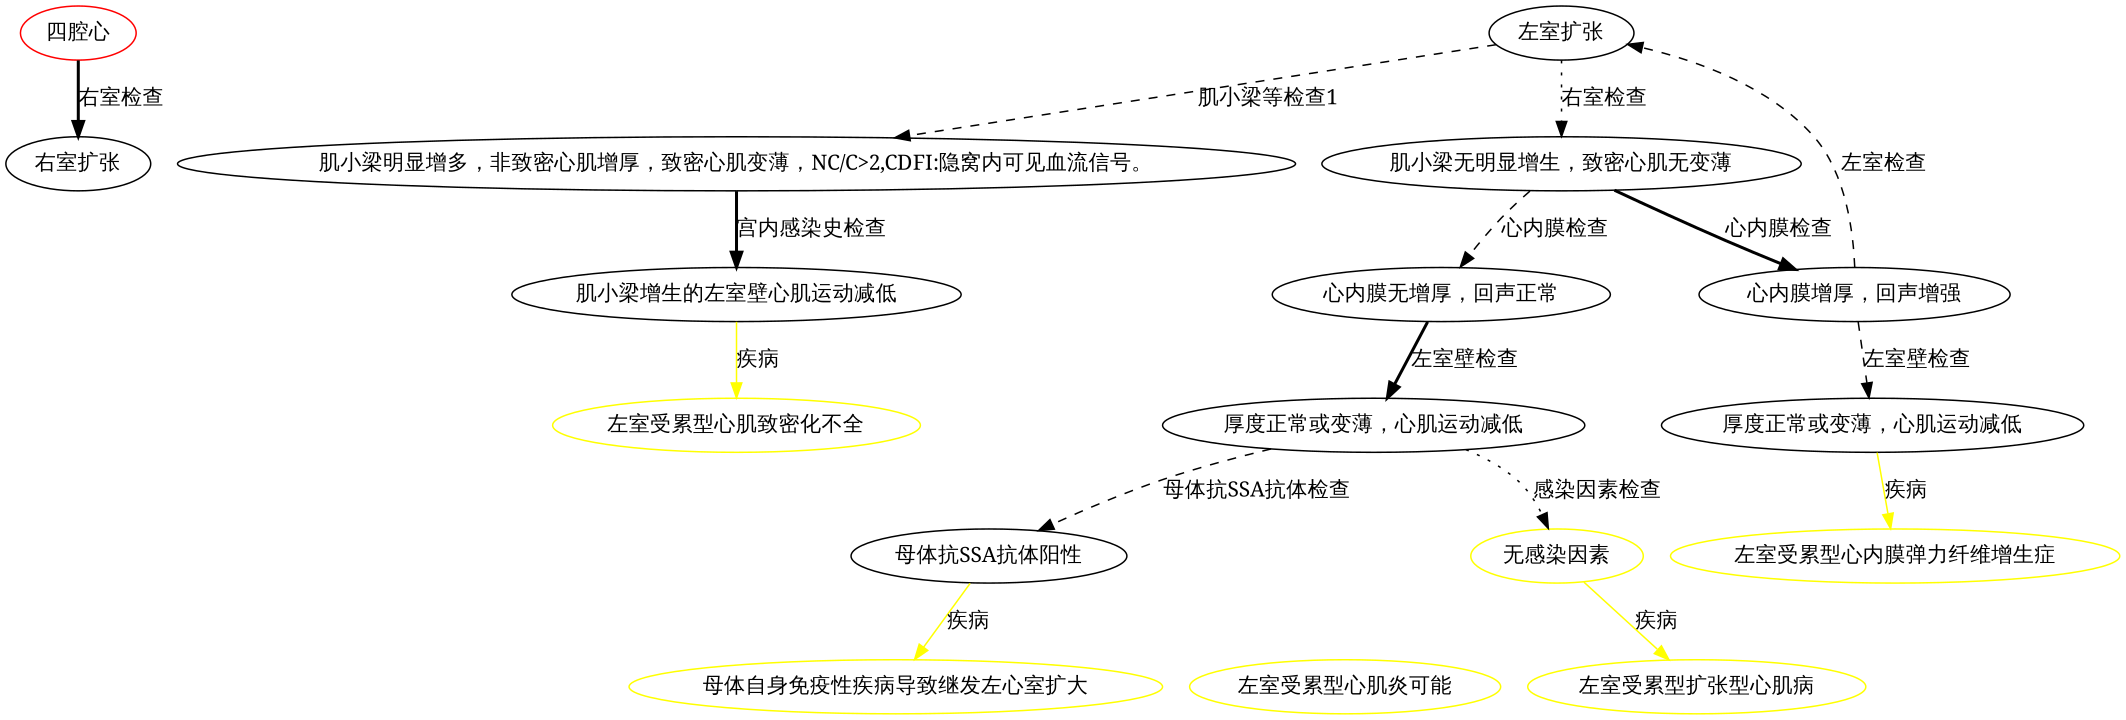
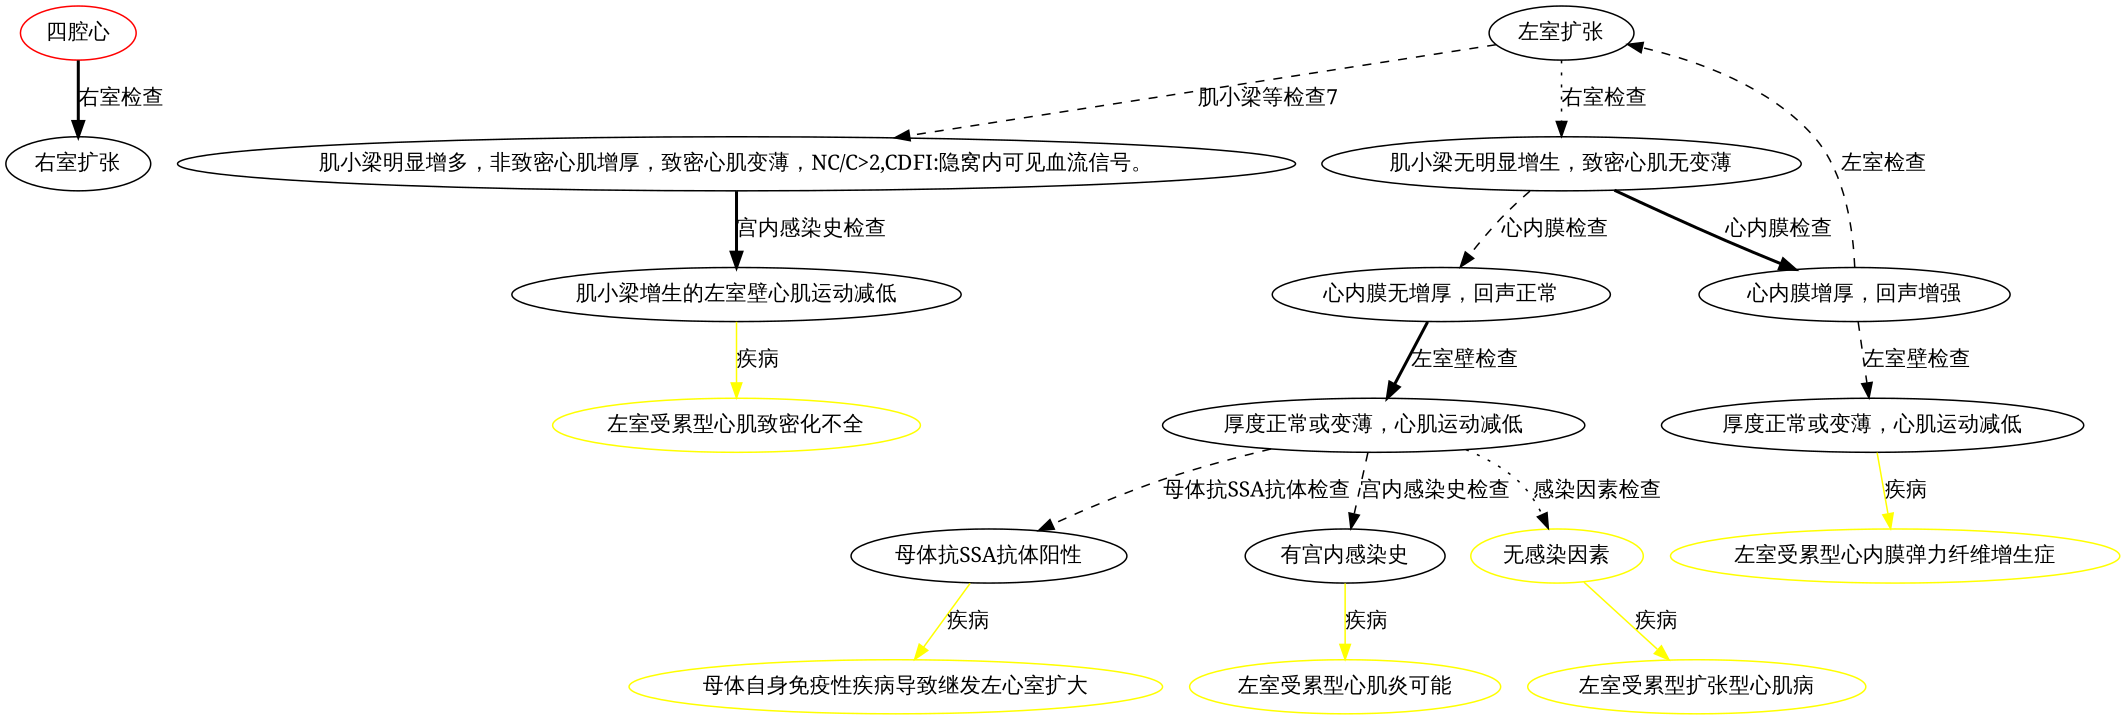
(1268, 98) -> (1268, 98)
none -> (1345, 556)
